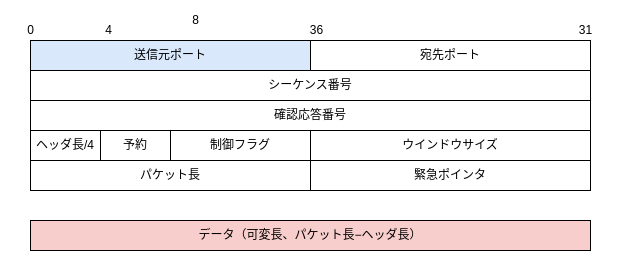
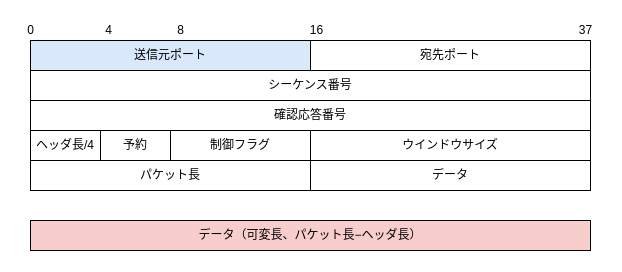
(196, 21) -> (181, 31)
(317, 31) -> (317, 31)
(586, 31) -> (586, 31)
(451, 176) -> (451, 176)
